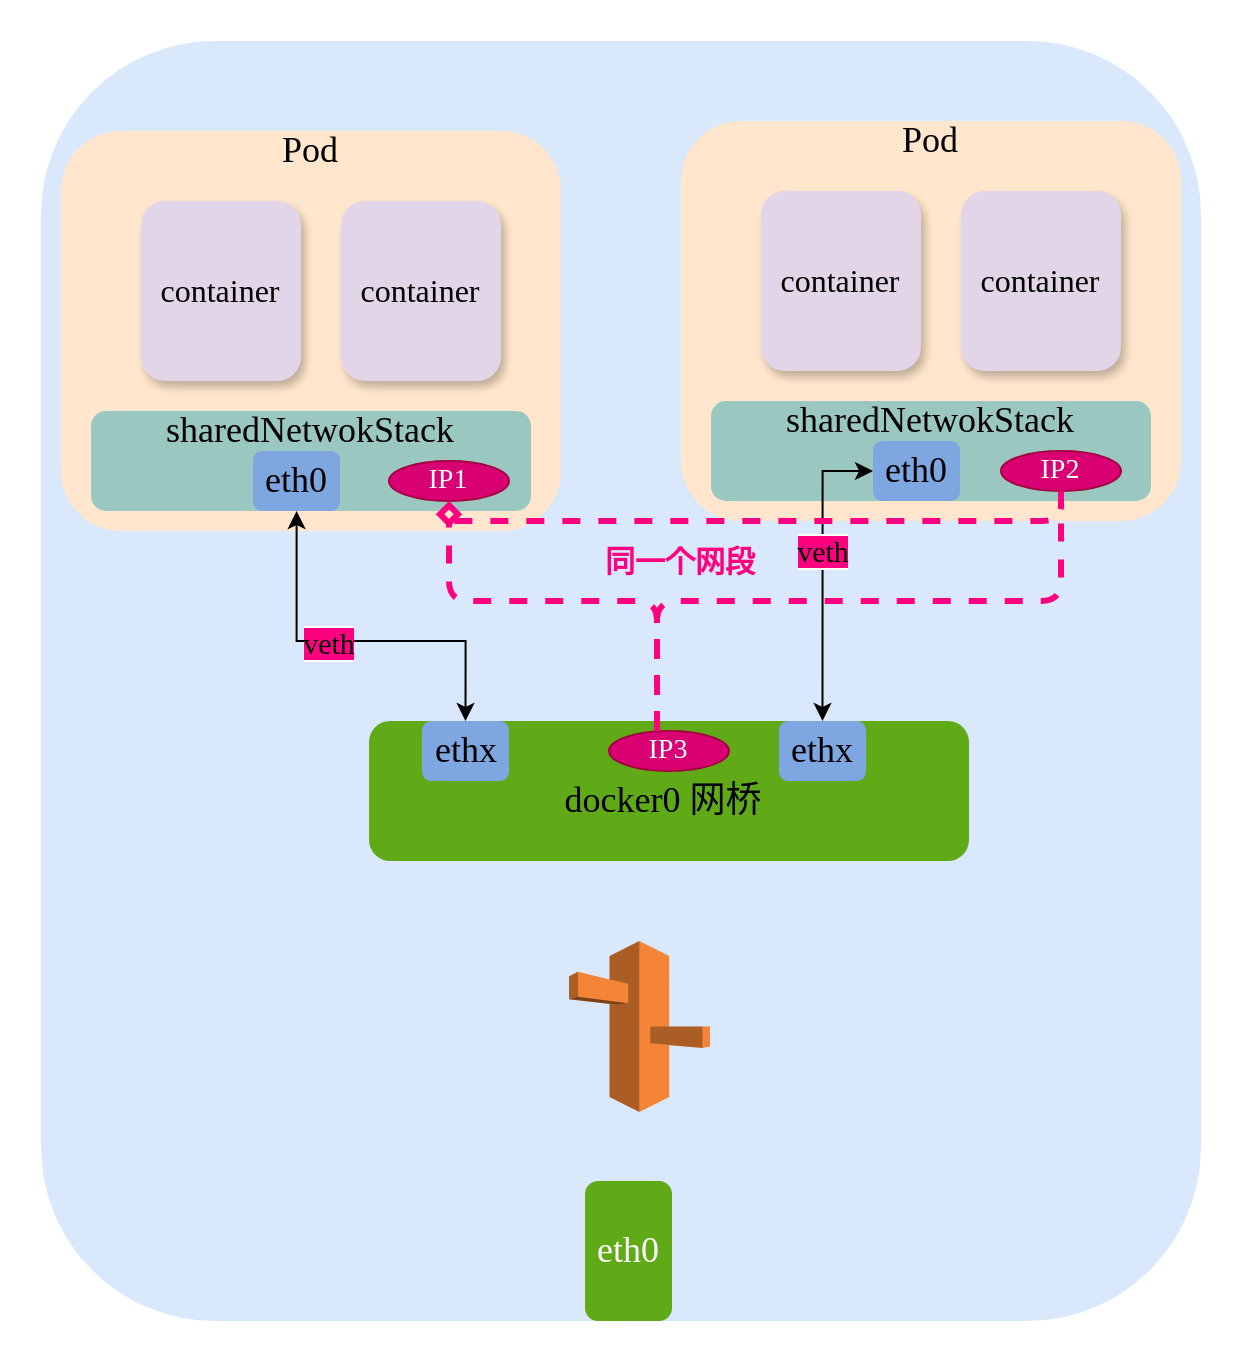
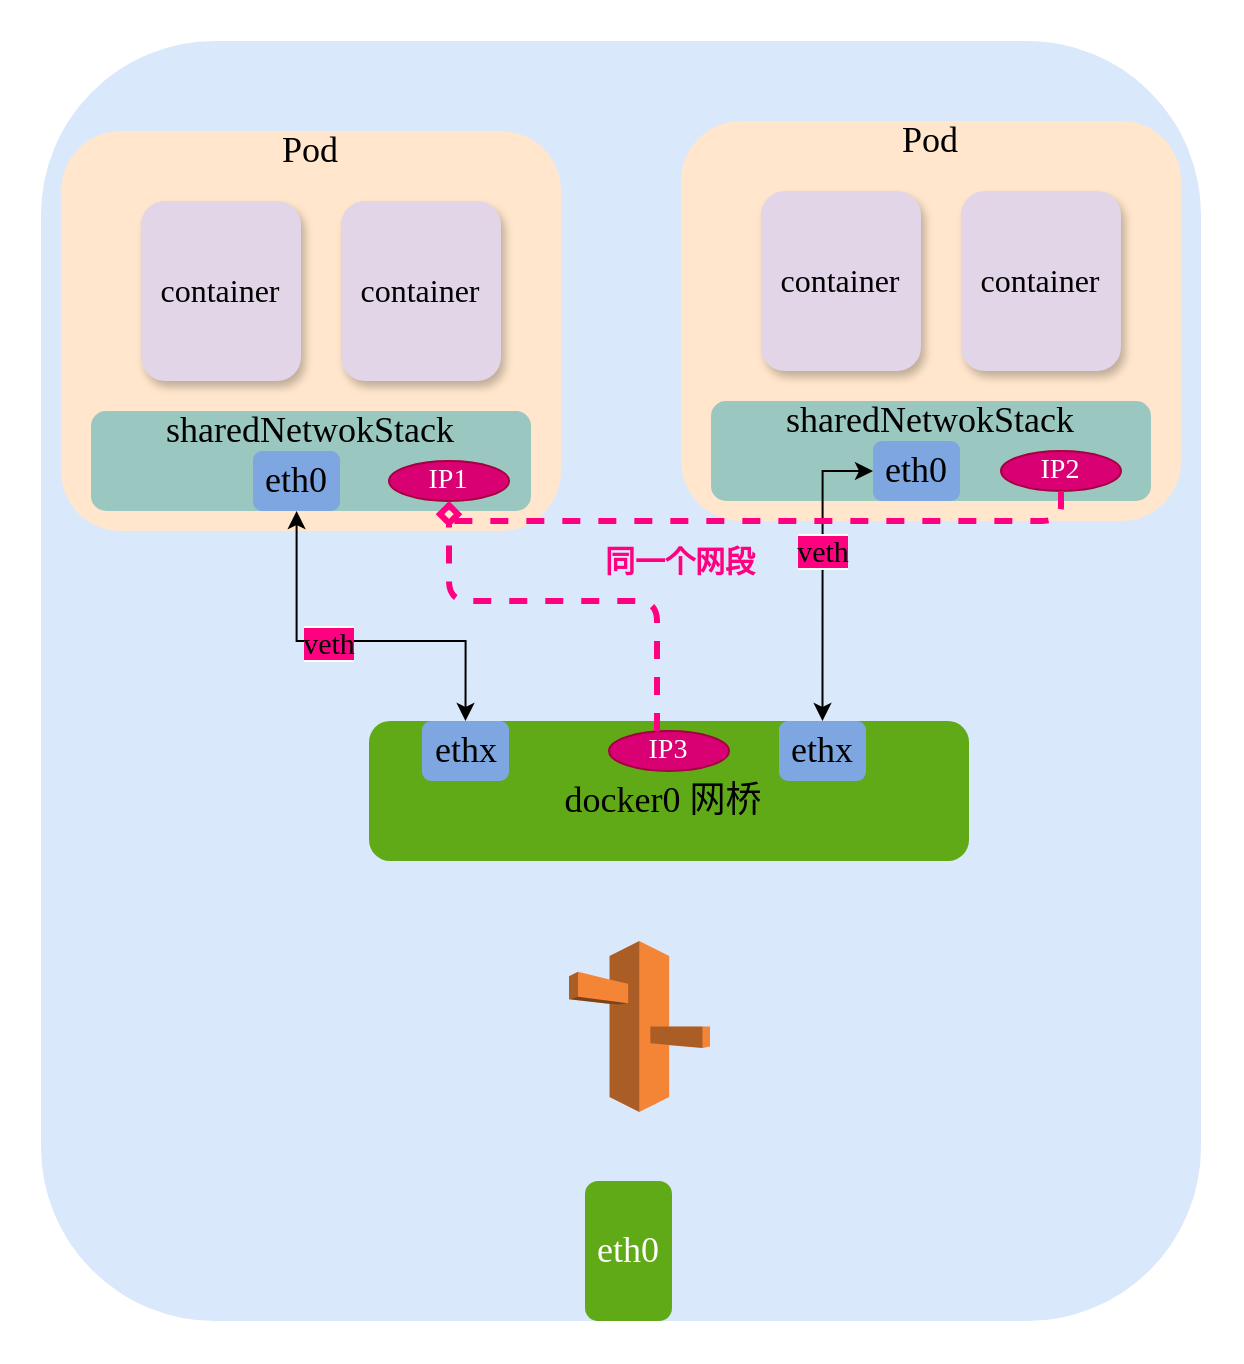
(1061, 568) -> none
